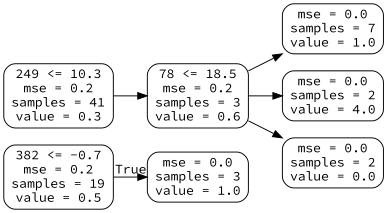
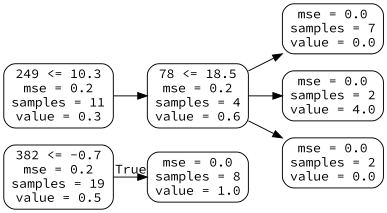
(333, 29) -> (333, 29)
(59, 96) -> (59, 96)
(198, 96) -> (198, 96)
(198, 177) -> (198, 177)
